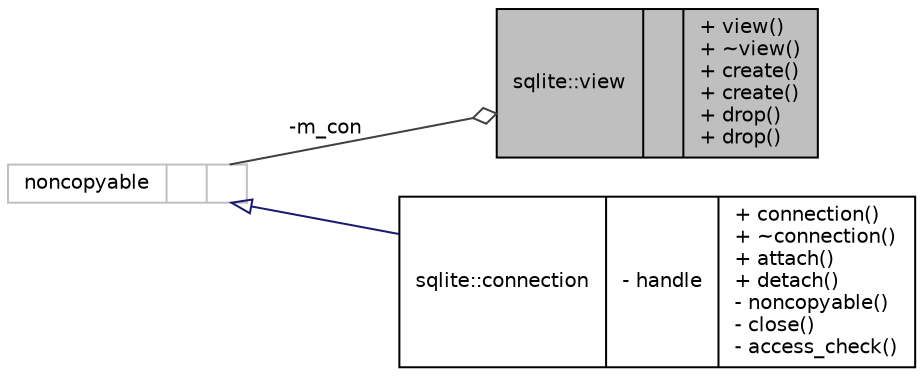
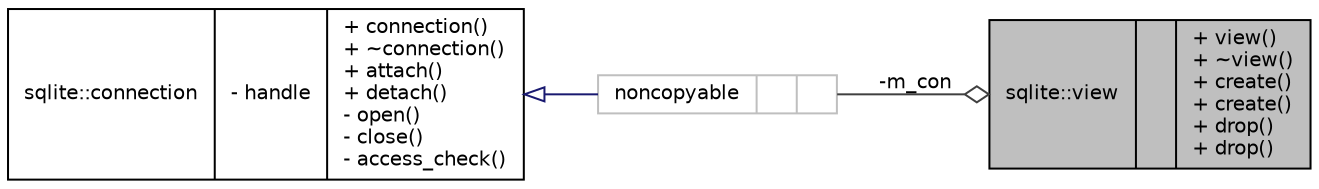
(325, 220) -> (571, 94)
(812, 303) -> (382, 115)
